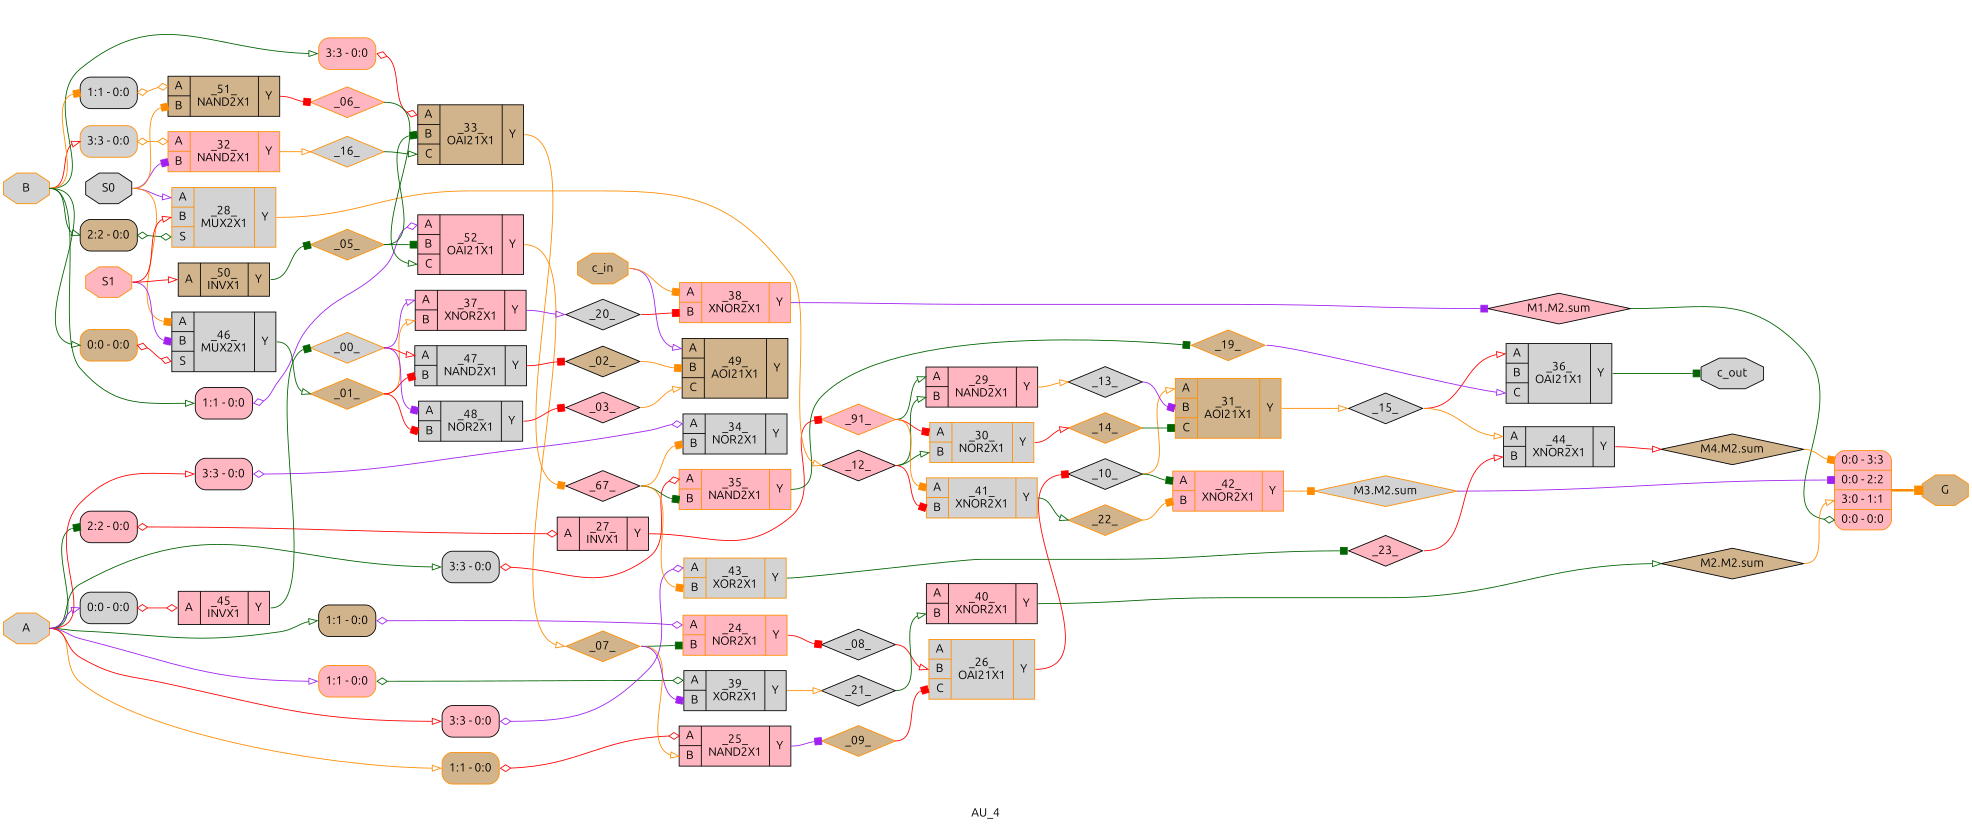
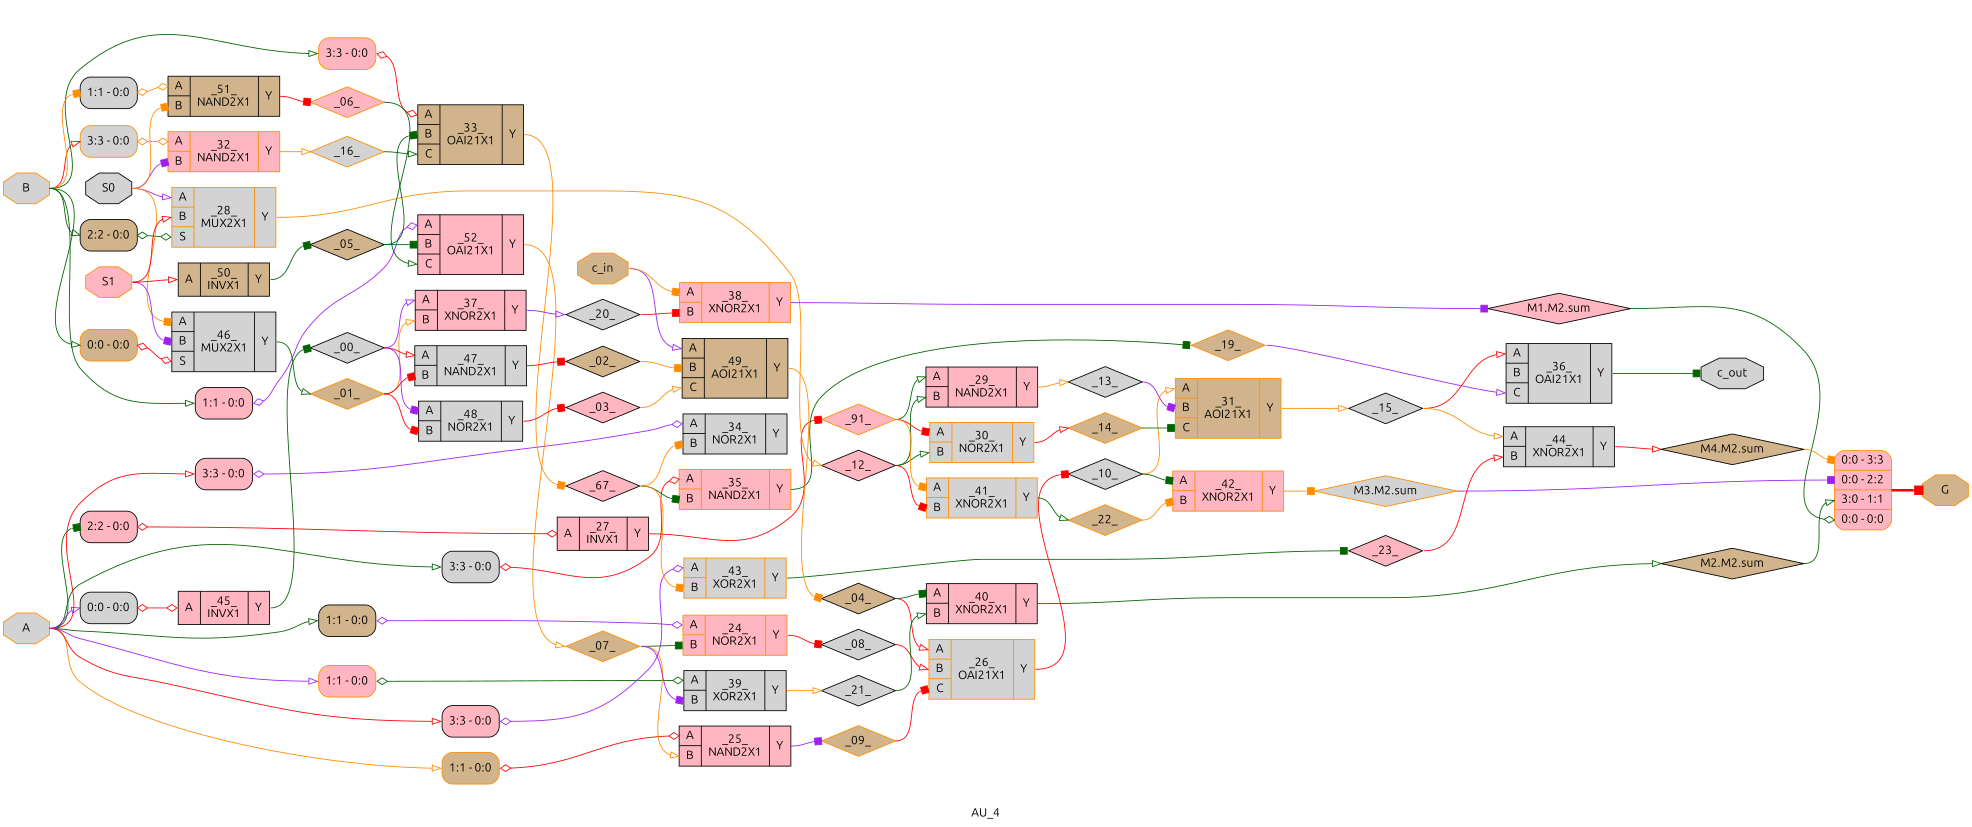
(347, 245) -> (347, 245)
(347, 348) -> (347, 348)
(1903, 490) -> (1903, 490)
(1819, 536) -> (1819, 536)
none -> (858, 599)
